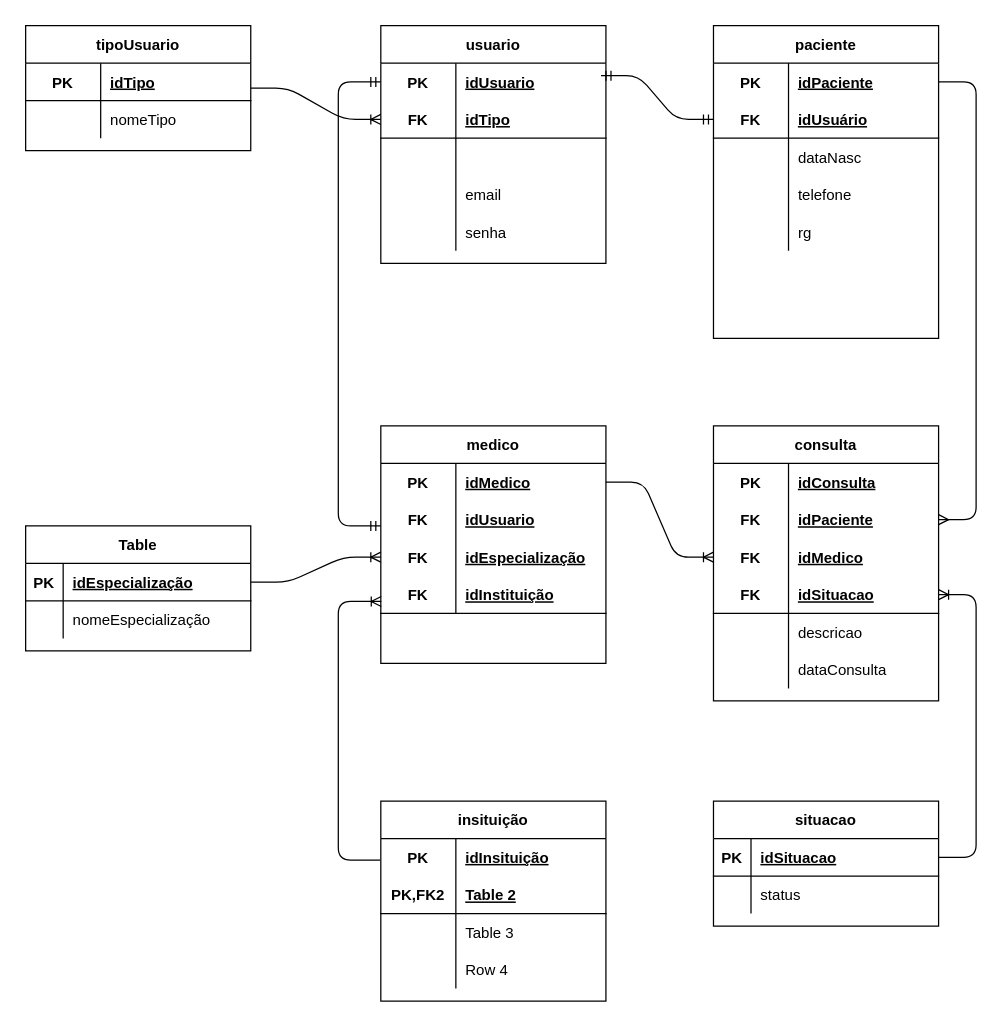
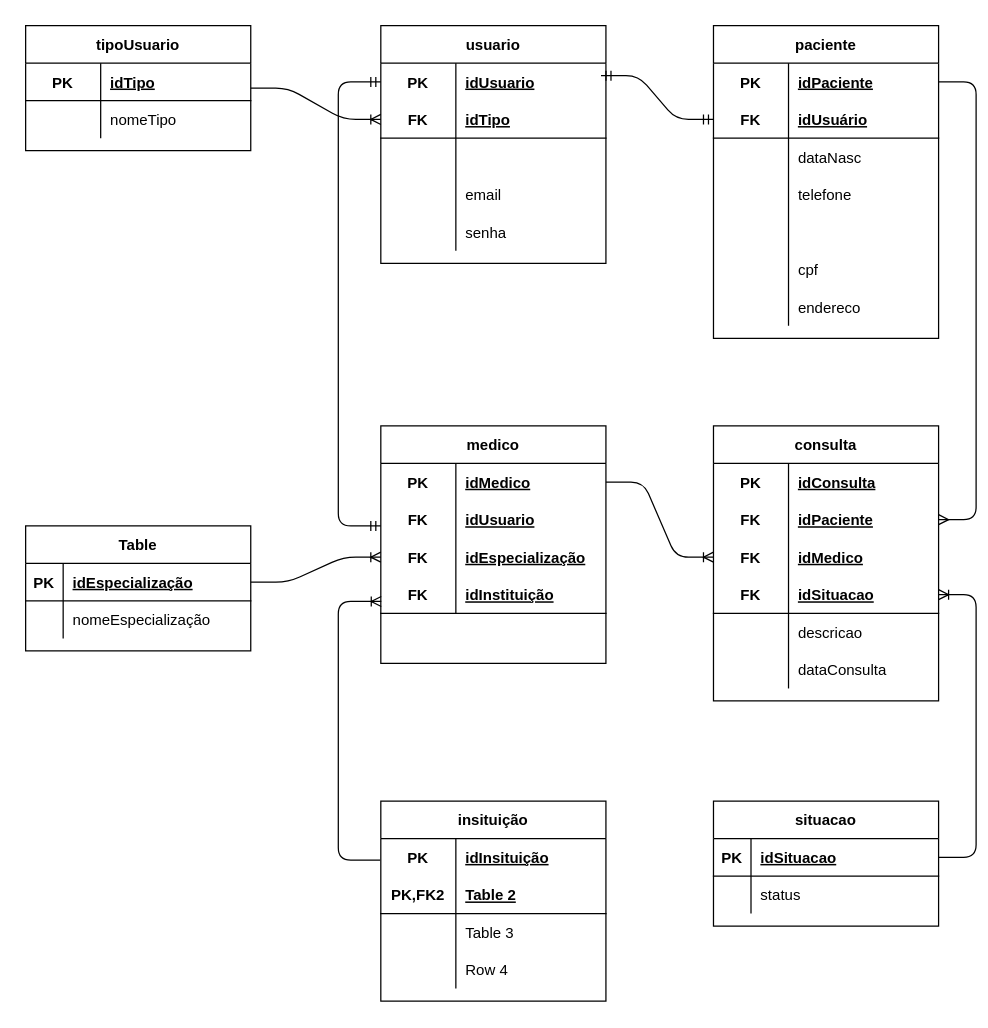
(863, 232) -> none
none -> (863, 269)
none -> (863, 307)
